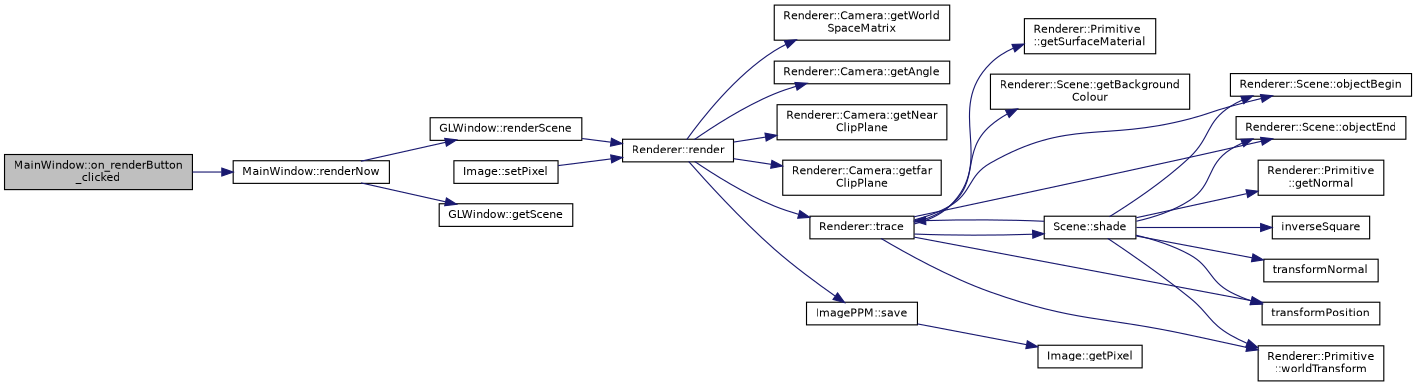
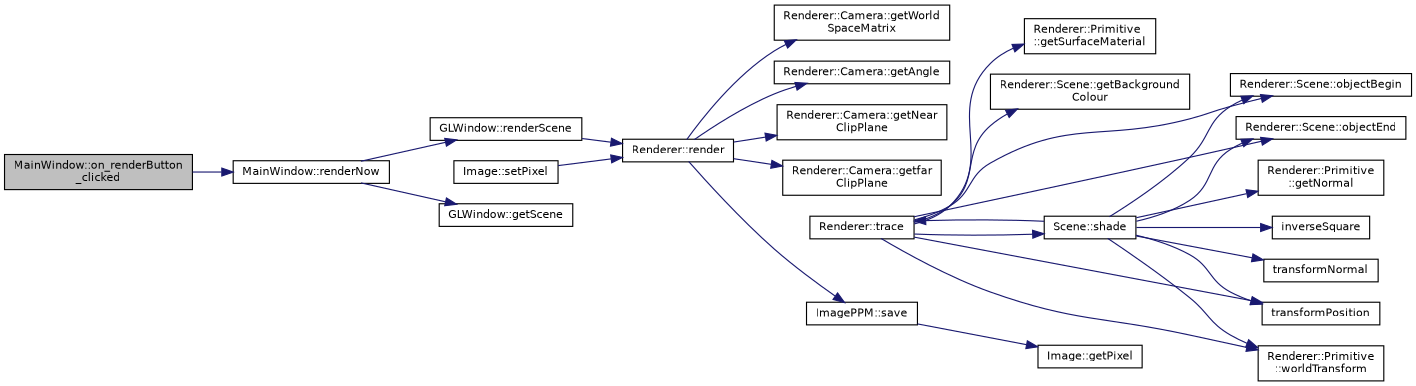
(745, 192) -> none
